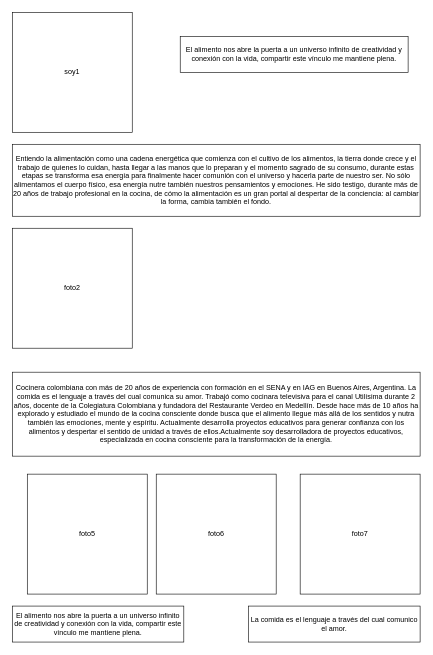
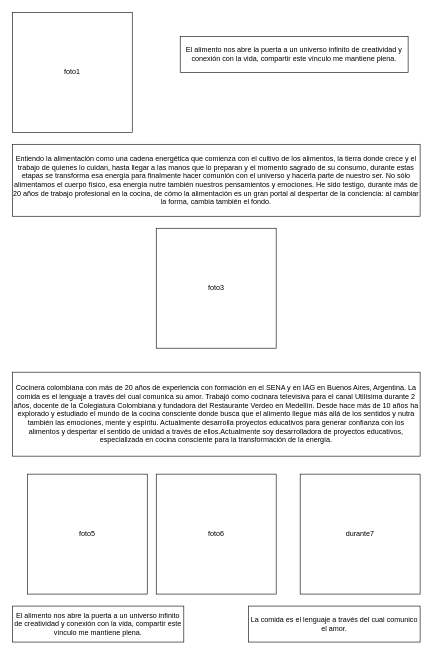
(72, 72) -> (72, 72)
(72, 288) -> none
none -> (216, 288)
(360, 534) -> (360, 534)
